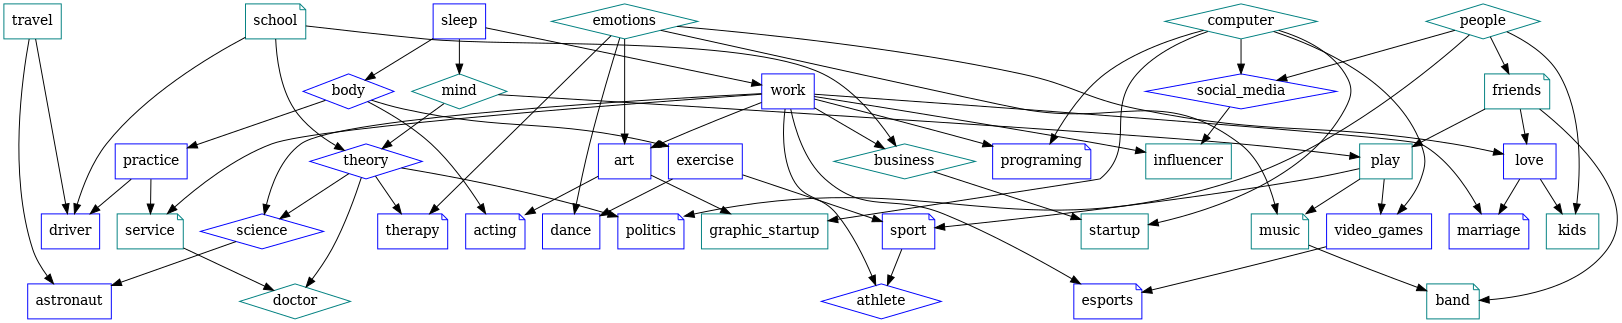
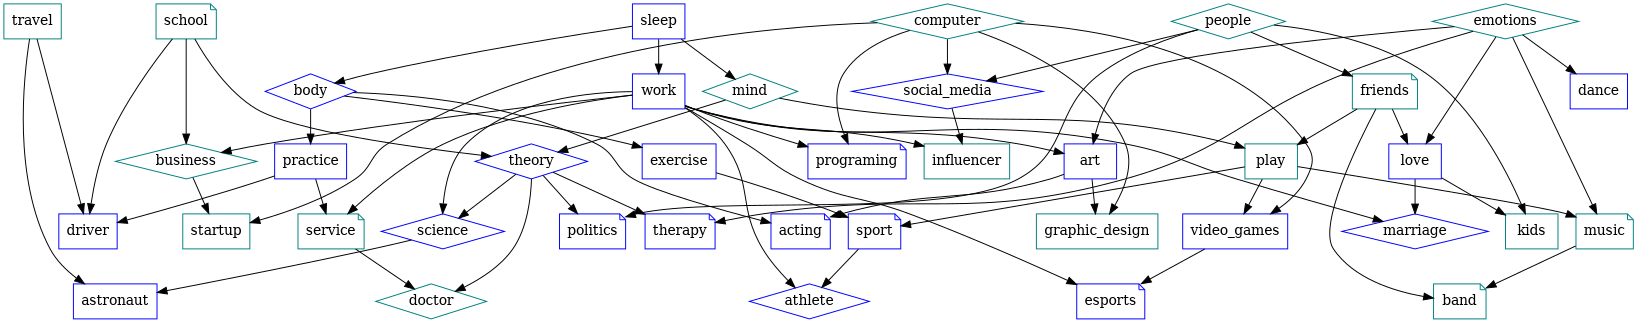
(641, 195) -> none
(765, 231) -> (1097, 231)
(1489, 231) -> (1415, 231)
